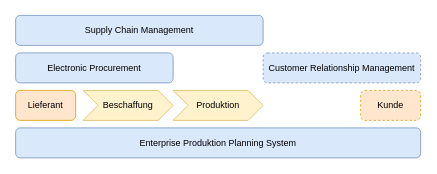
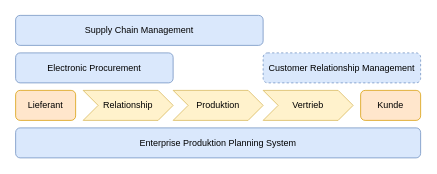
(128, 105) -> (128, 105)
none -> (308, 105)
(390, 105) -> (390, 105)
